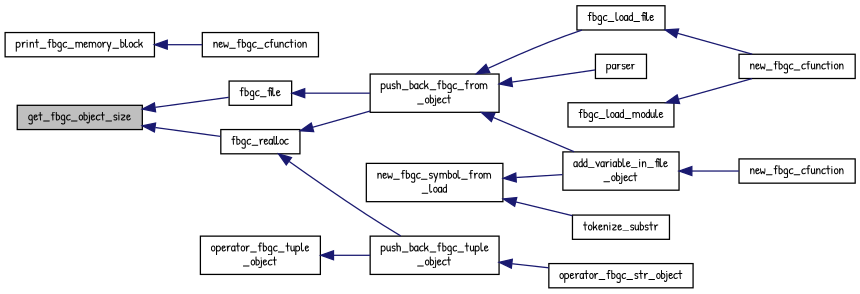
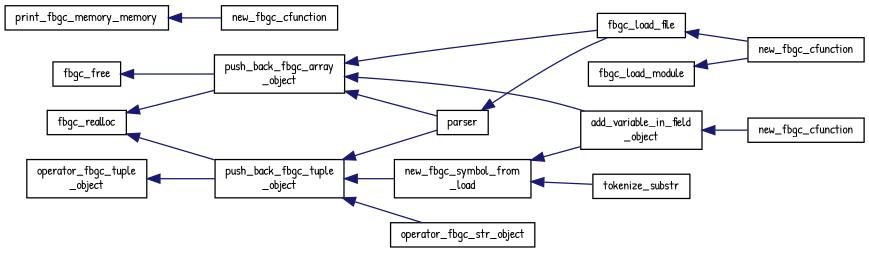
(80, 45) -> (87, 18)
none -> (548, 68)
(260, 93) -> (87, 74)
(435, 93) -> (280, 74)
(80, 117) -> none
none -> (396, 143)
(621, 171) -> (641, 130)
none -> (376, 179)
